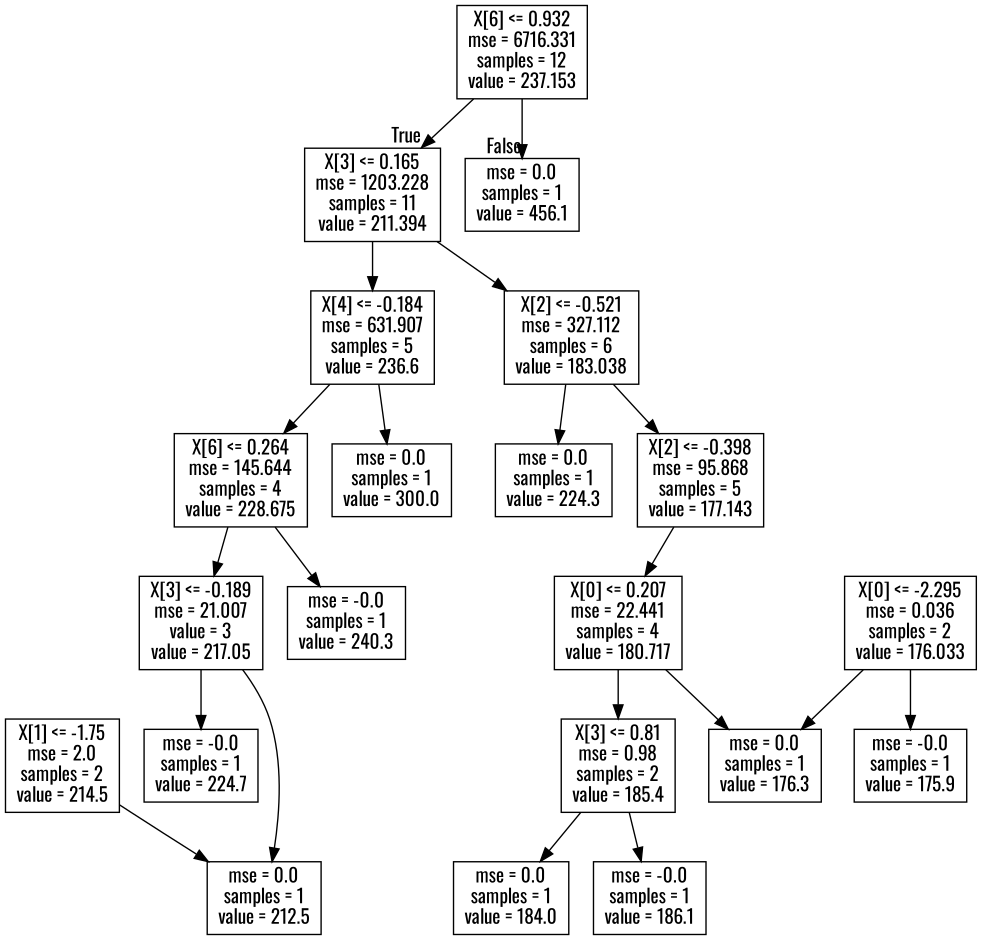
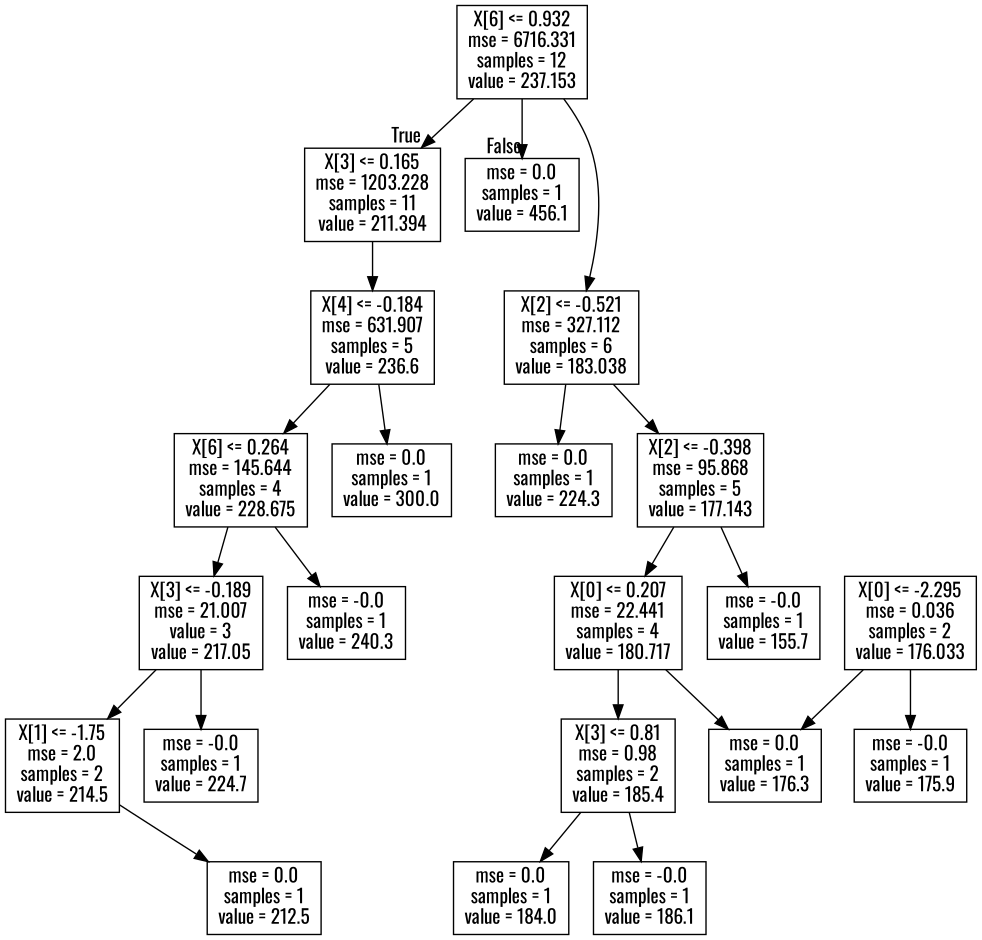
(466, 262) -> (598, 185)
none -> (764, 623)
(277, 755) -> (137, 689)
